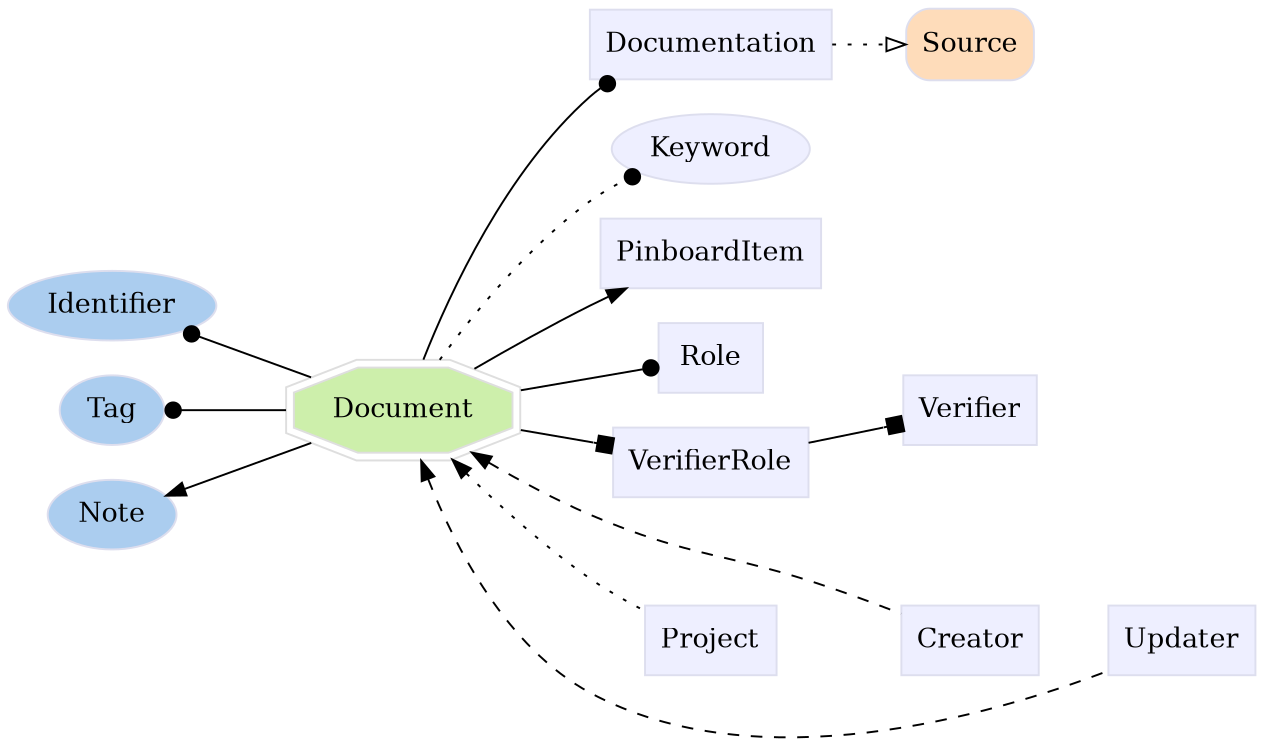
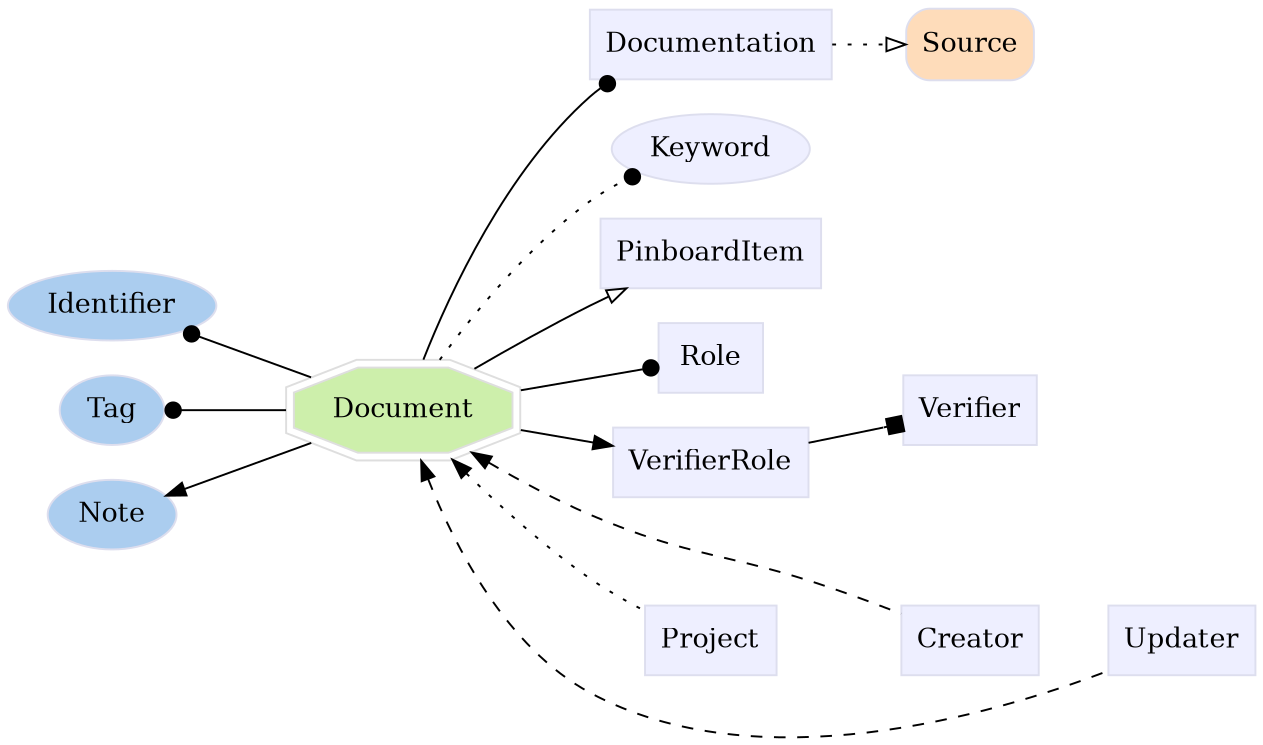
(541, 331) -> (541, 331)
(557, 436) -> (557, 436)
